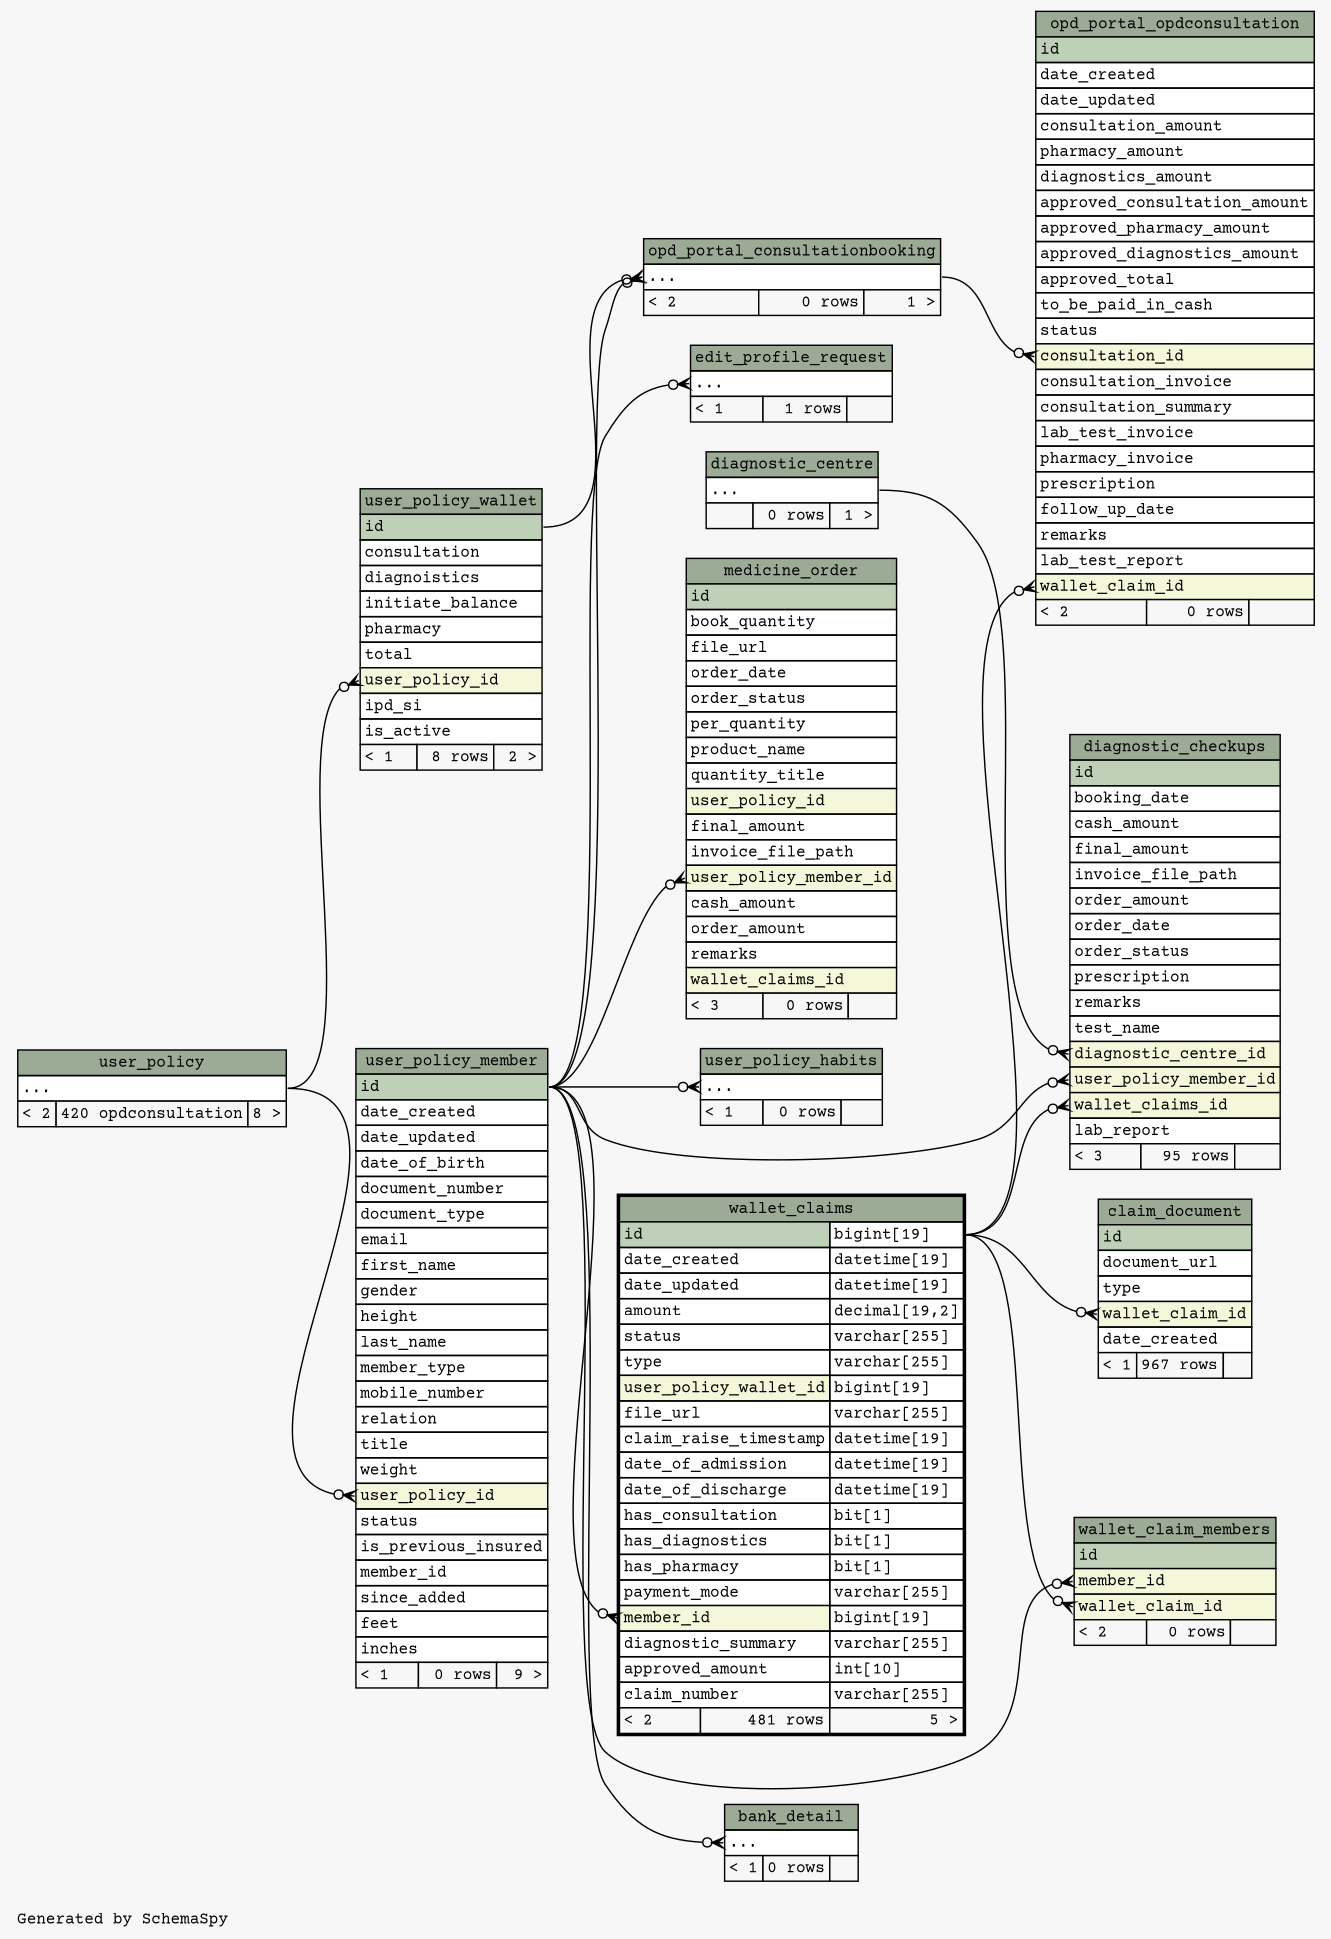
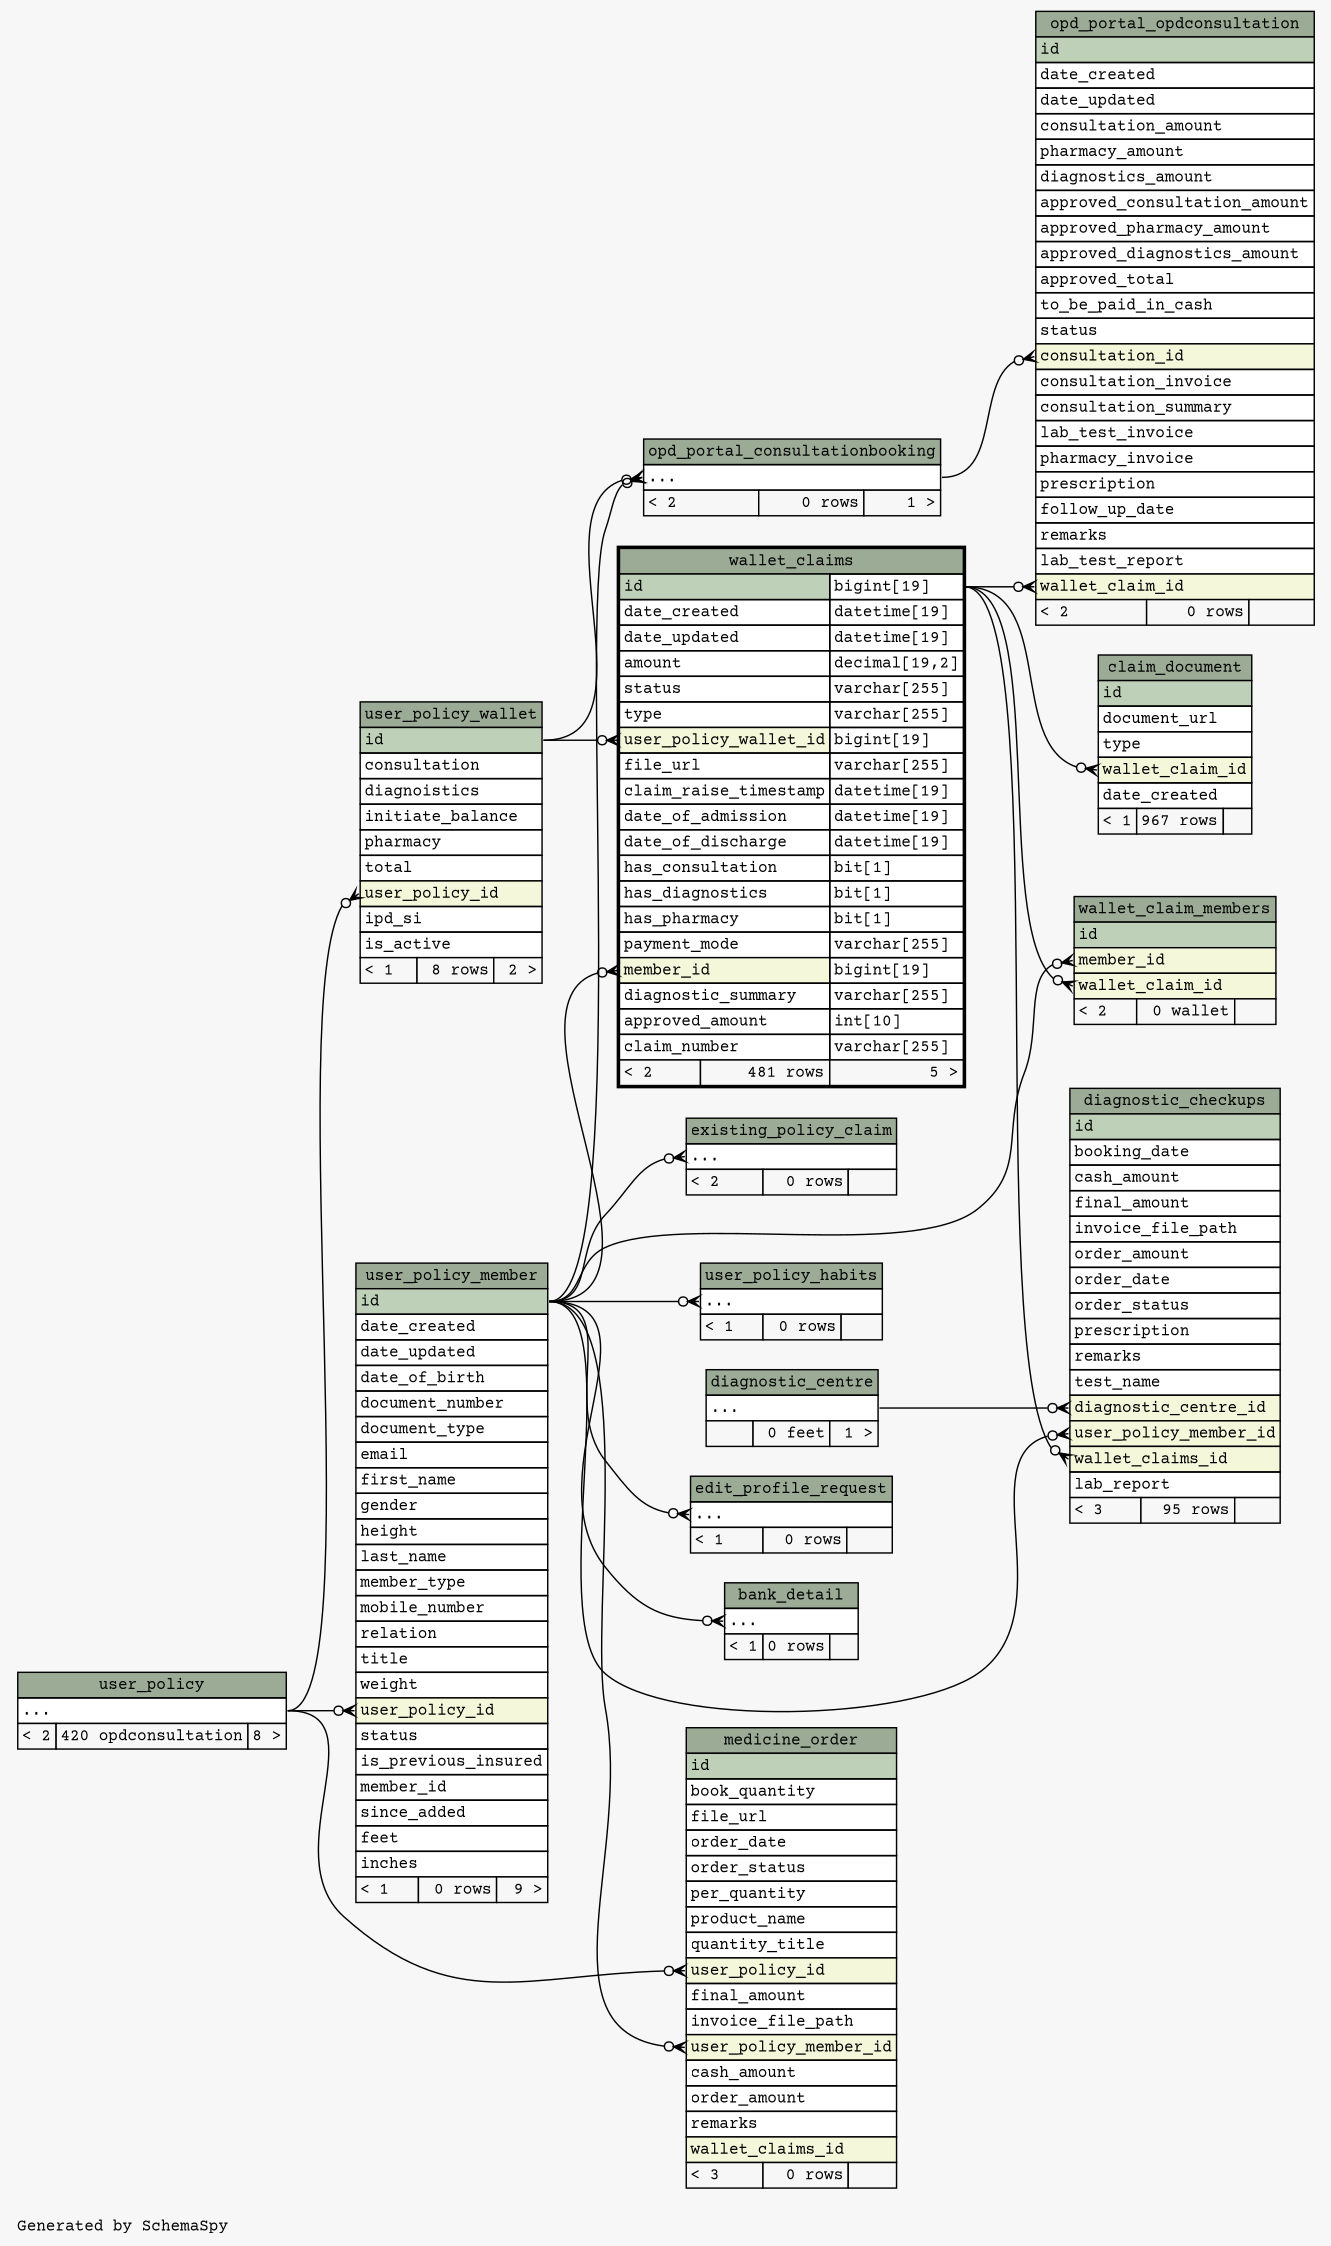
(813, 408) -> (813, 1539)
(796, 515) -> (796, 1433)
none -> (574, 740)
none -> (791, 1157)
(1197, 1632) -> (1191, 1011)
none -> (383, 1947)
